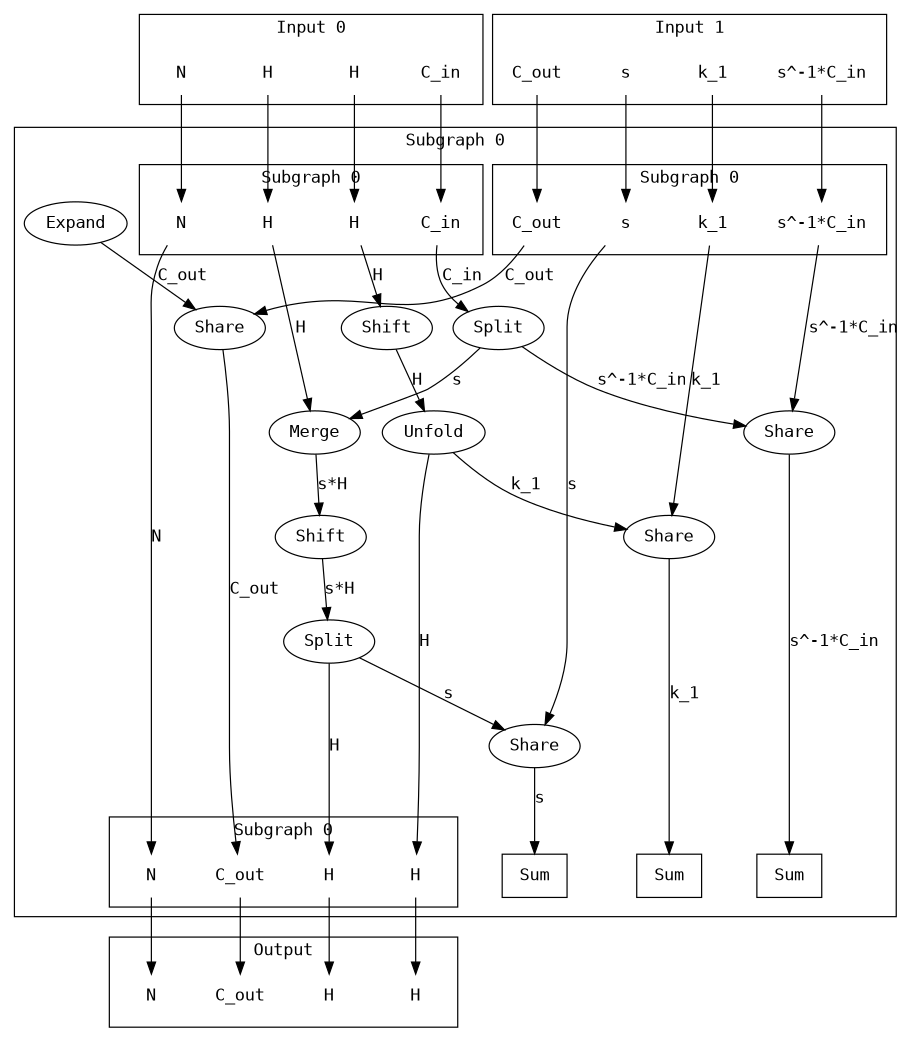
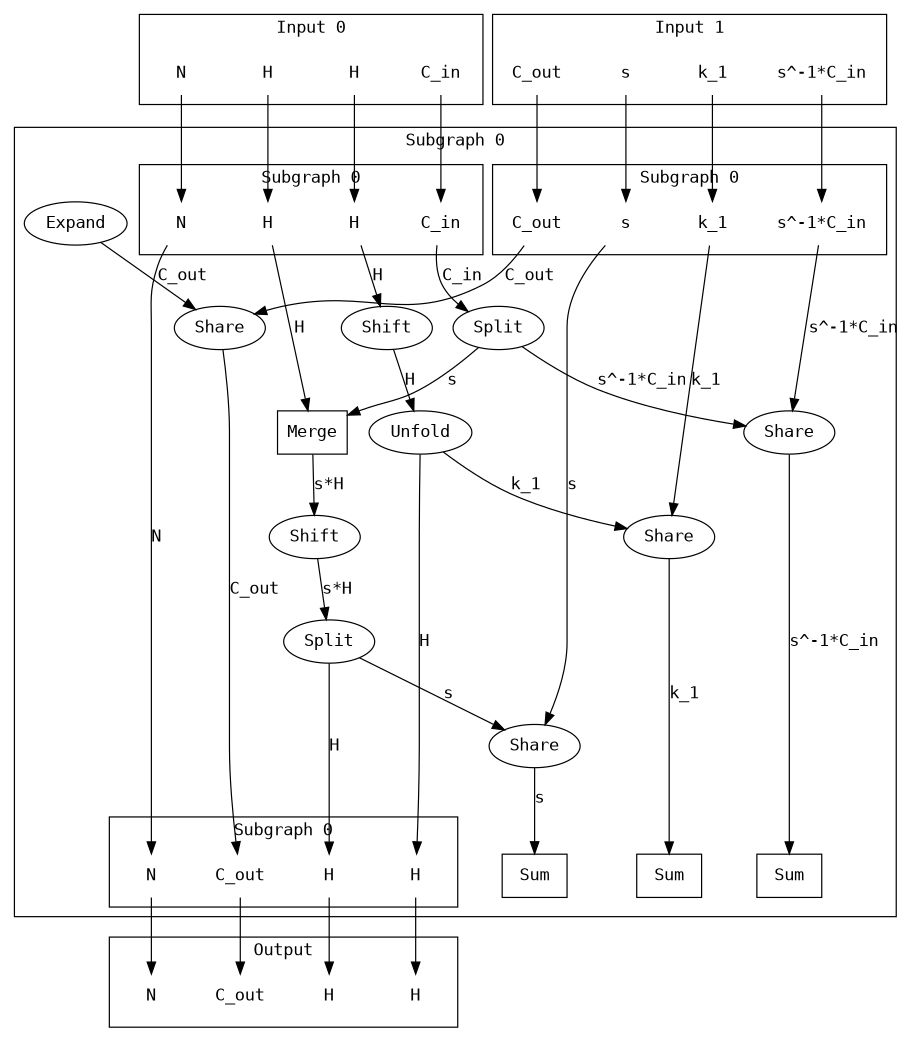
(315, 432) -> (312, 432)
